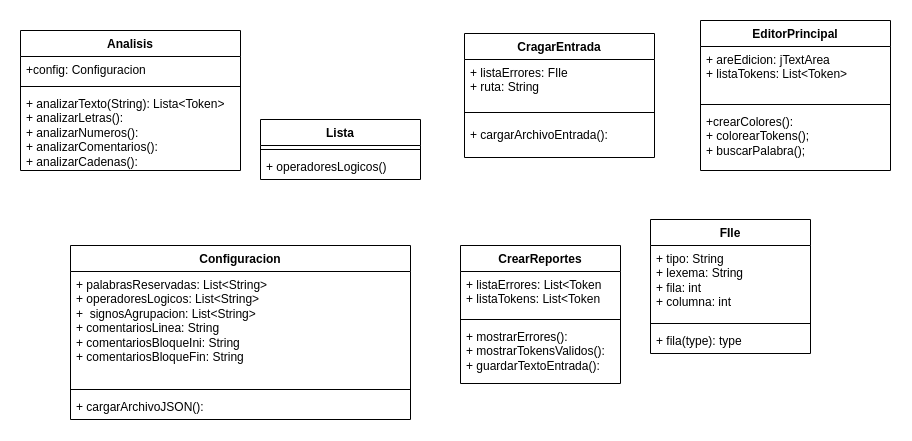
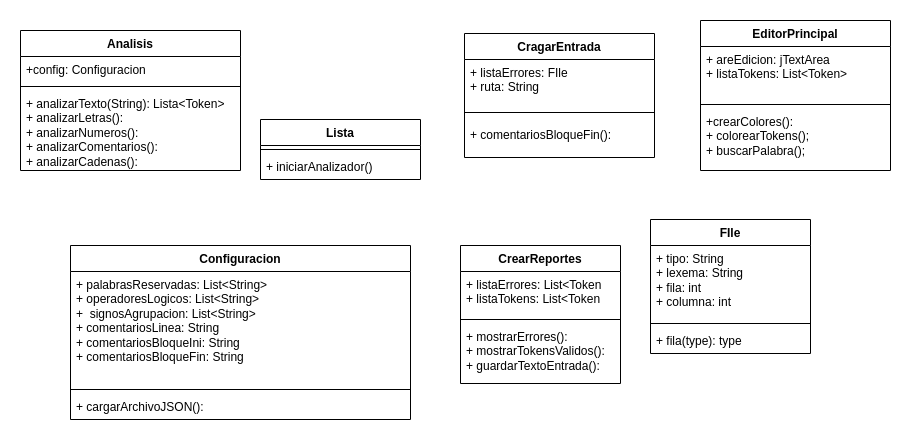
(550, 136) -> (547, 136)
(334, 168) -> (328, 168)
